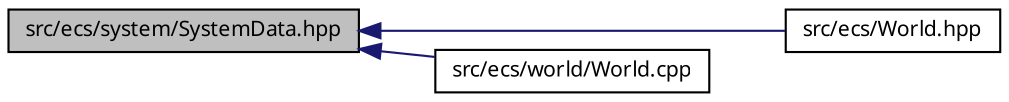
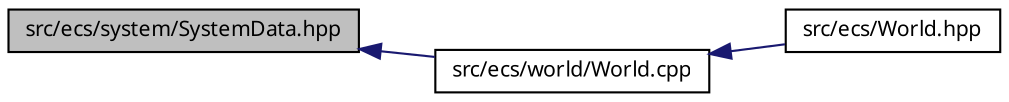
(583, 31) -> (758, 48)
